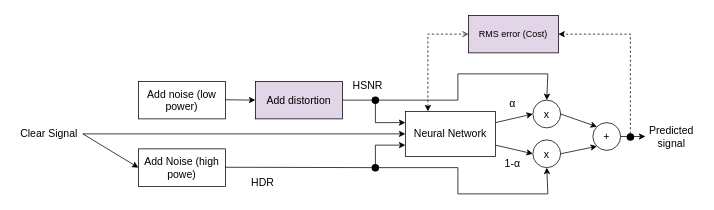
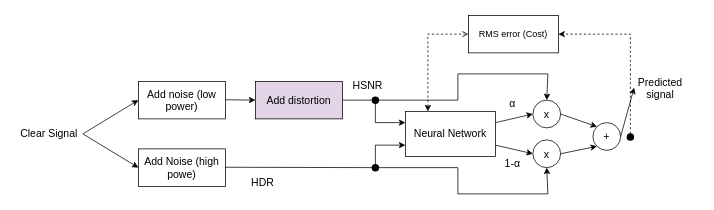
(513, 34) -> (513, 34)
(399, 134) -> (109, 118)
(672, 137) -> (660, 88)
